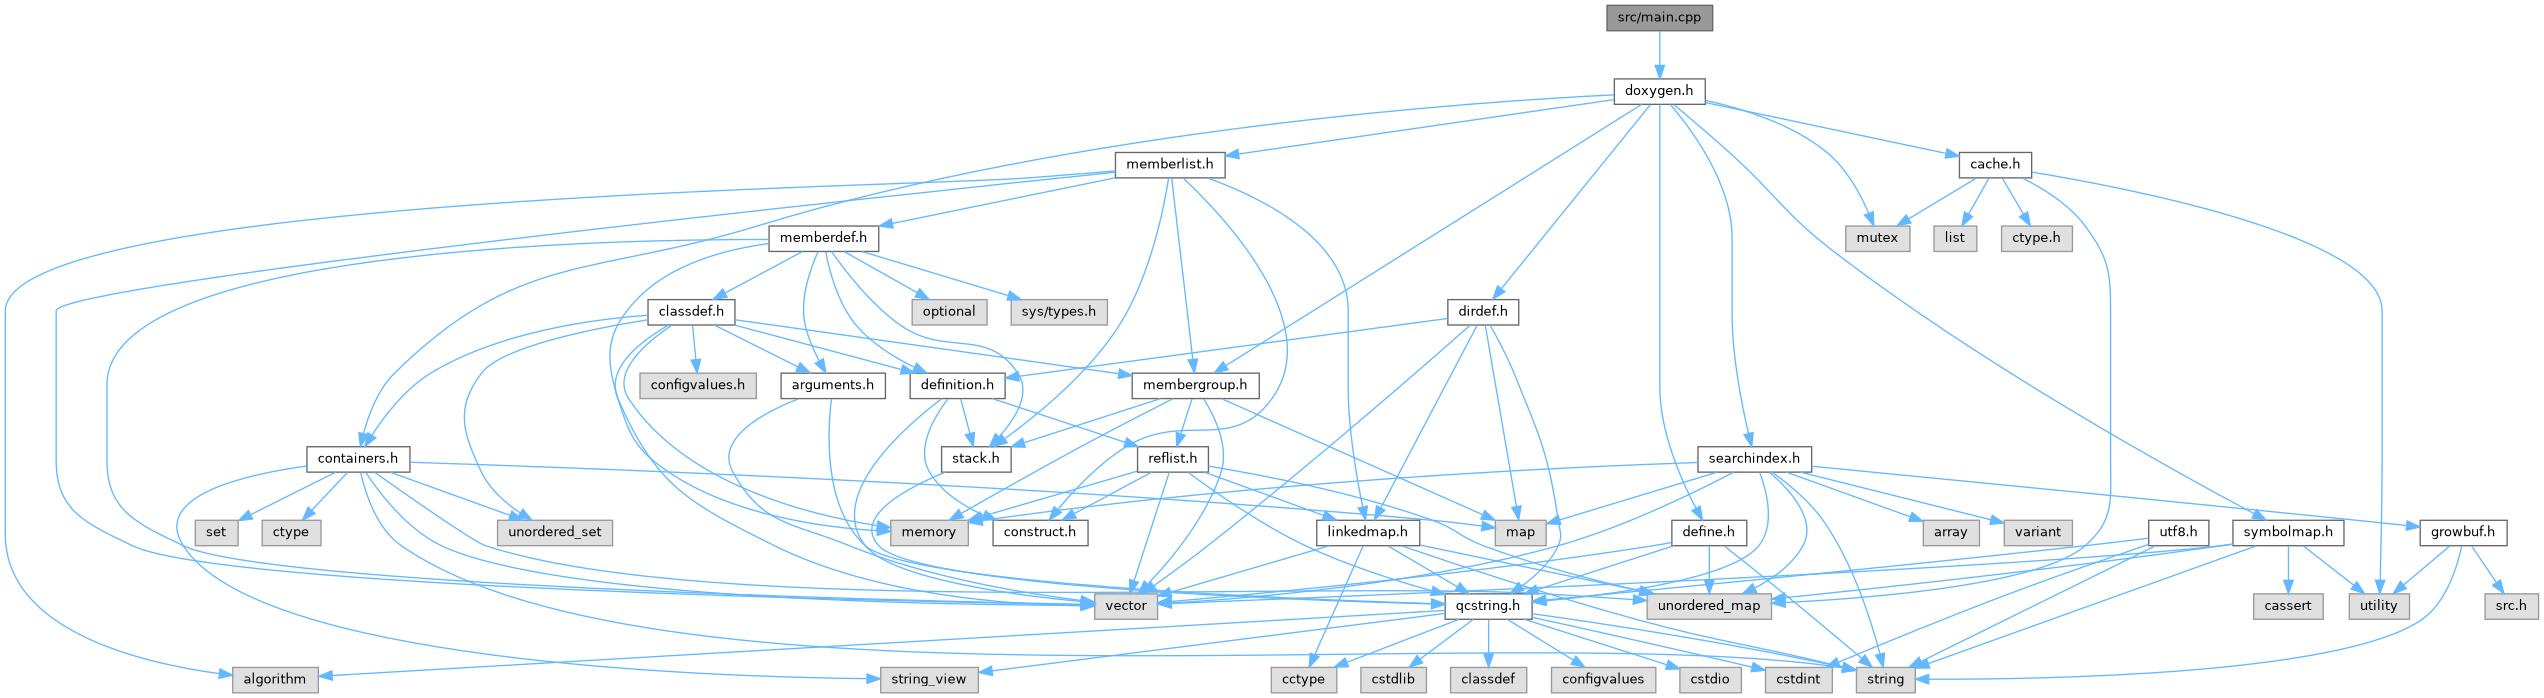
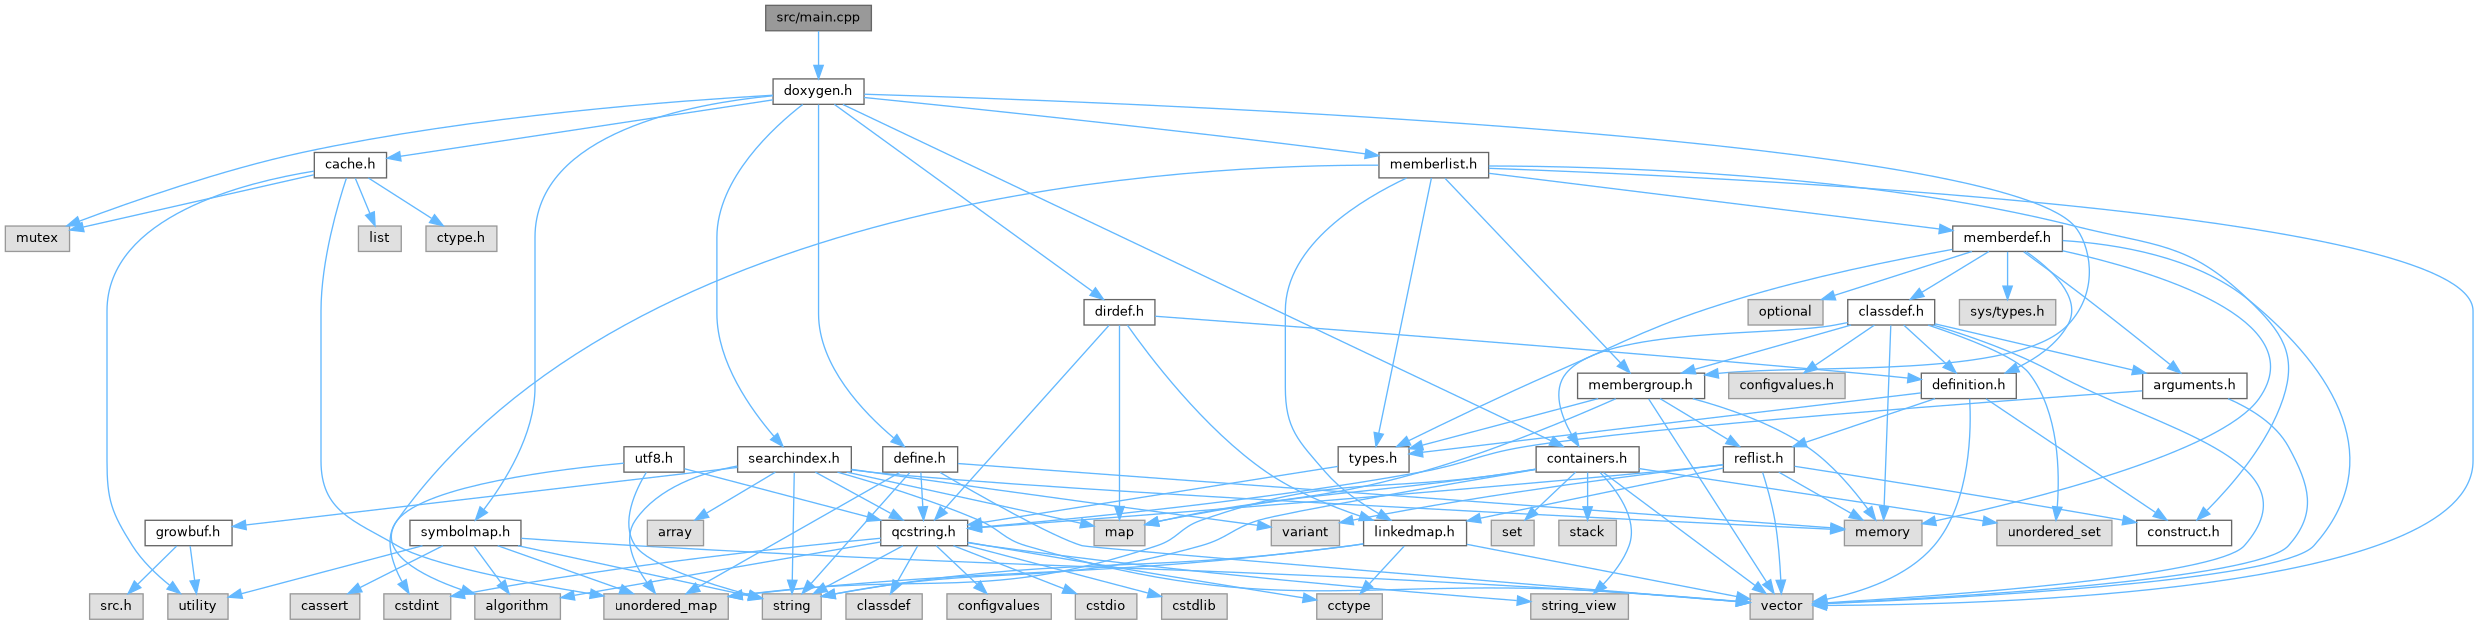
(976, 459) -> (1374, 459)
(1315, 459) -> none
none -> (1503, 504)
(1395, 508) -> (1510, 493)
(292, 533) -> (1588, 533)
none -> (488, 564)
(1422, 566) -> none
(2221, 667) -> none
